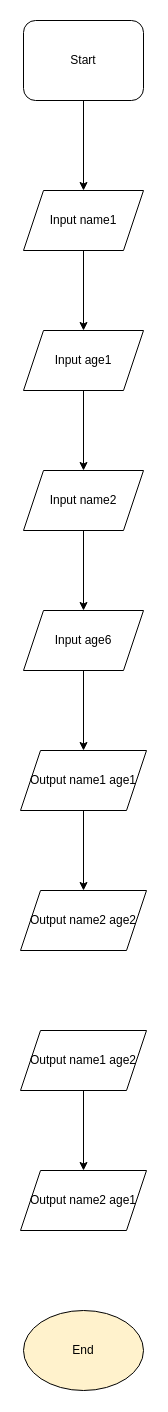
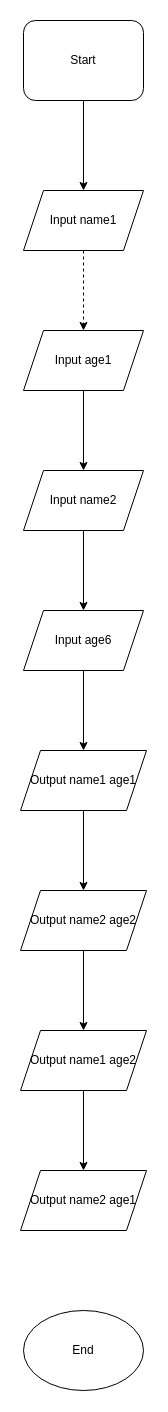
(84, 288) -> (84, 288)
none -> (84, 987)
(84, 1351) -> (84, 1351)
